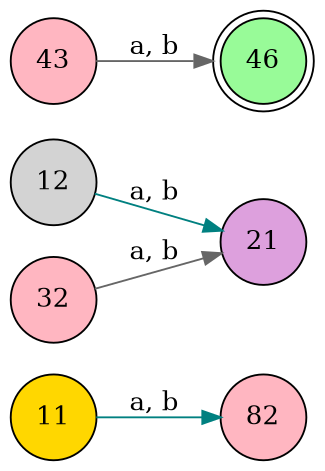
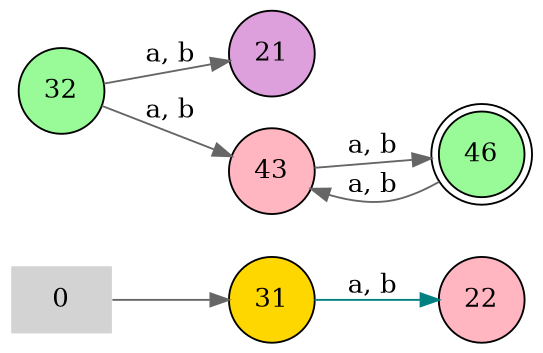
none -> (158, 128)
(54, 182) -> none
none -> (386, 201)
(54, 300) -> (62, 91)
none -> (62, 300)
(54, 417) -> (272, 300)
(263, 417) -> (482, 300)
